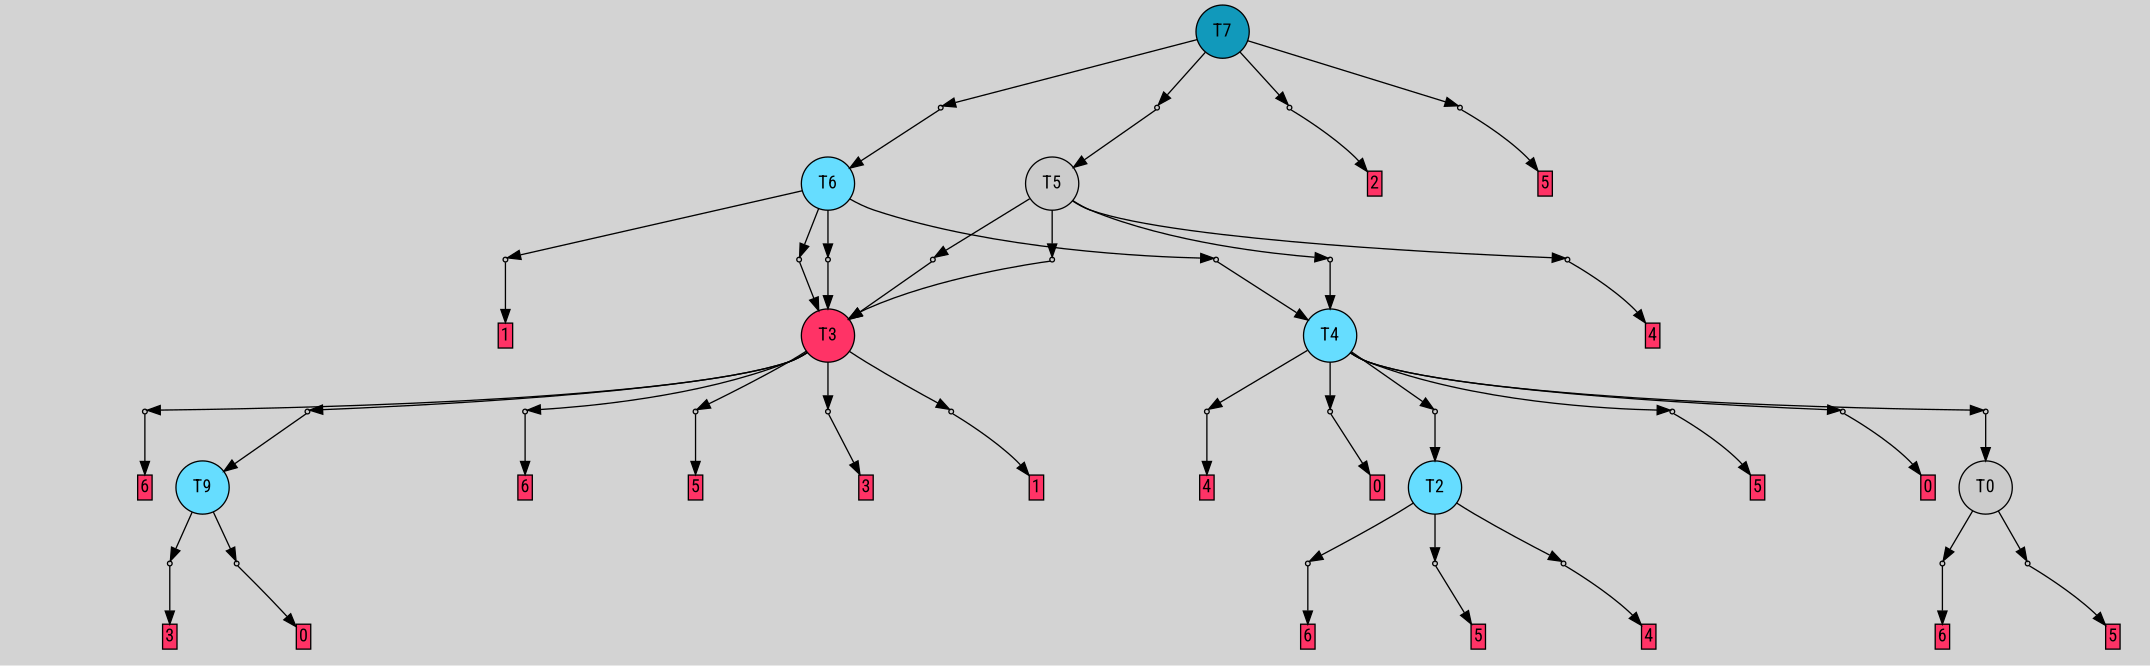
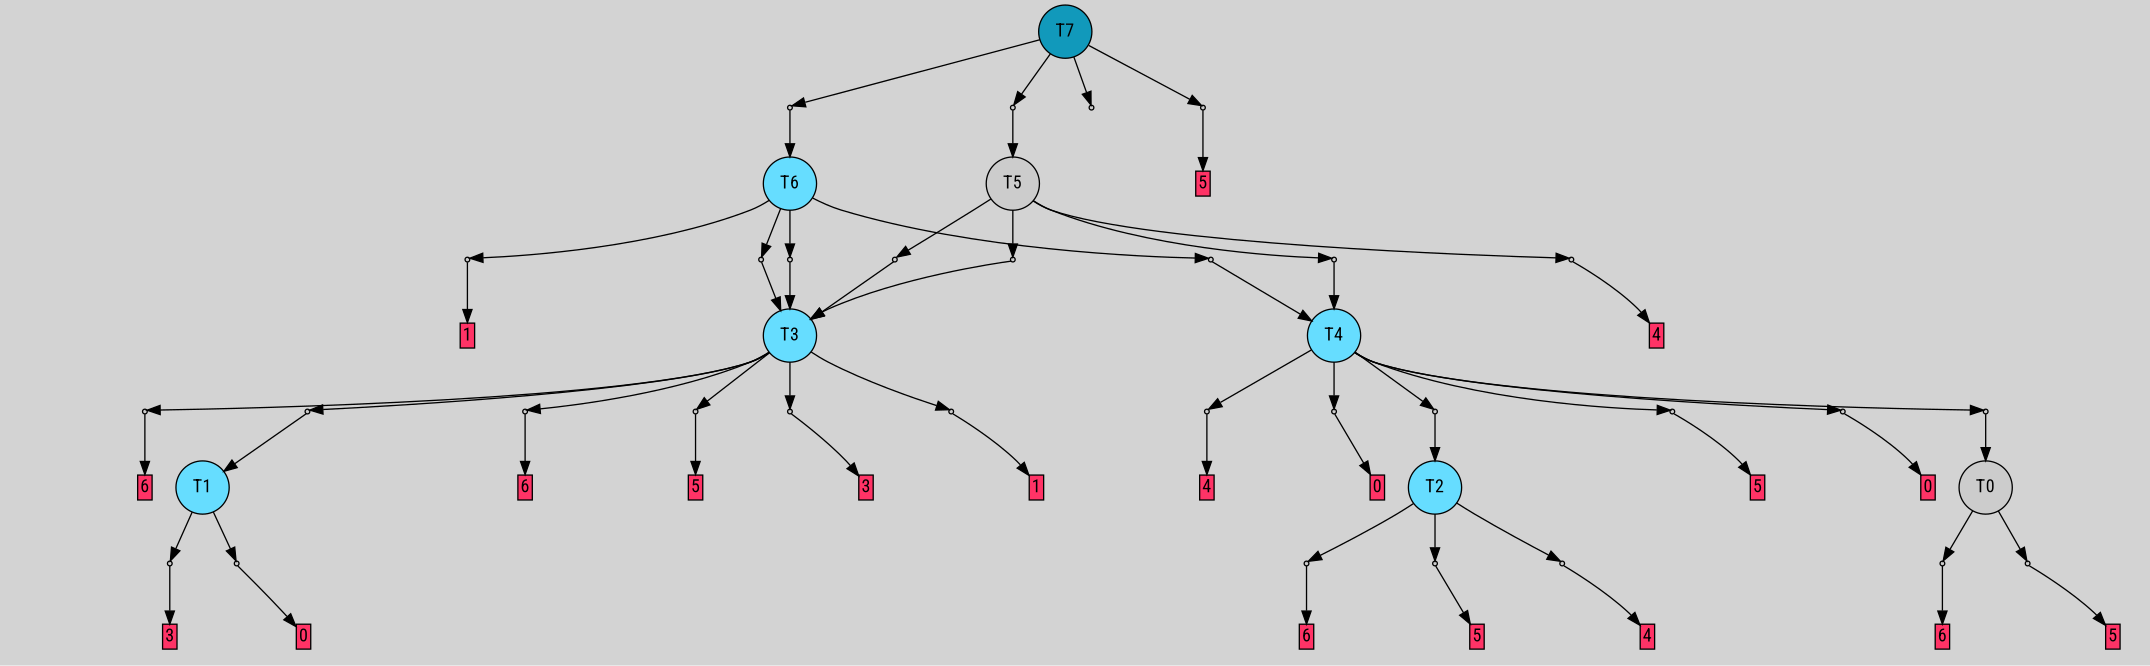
(1375, 184) -> none
(828, 336) -> (790, 336)
(203, 488) -> (203, 488)
